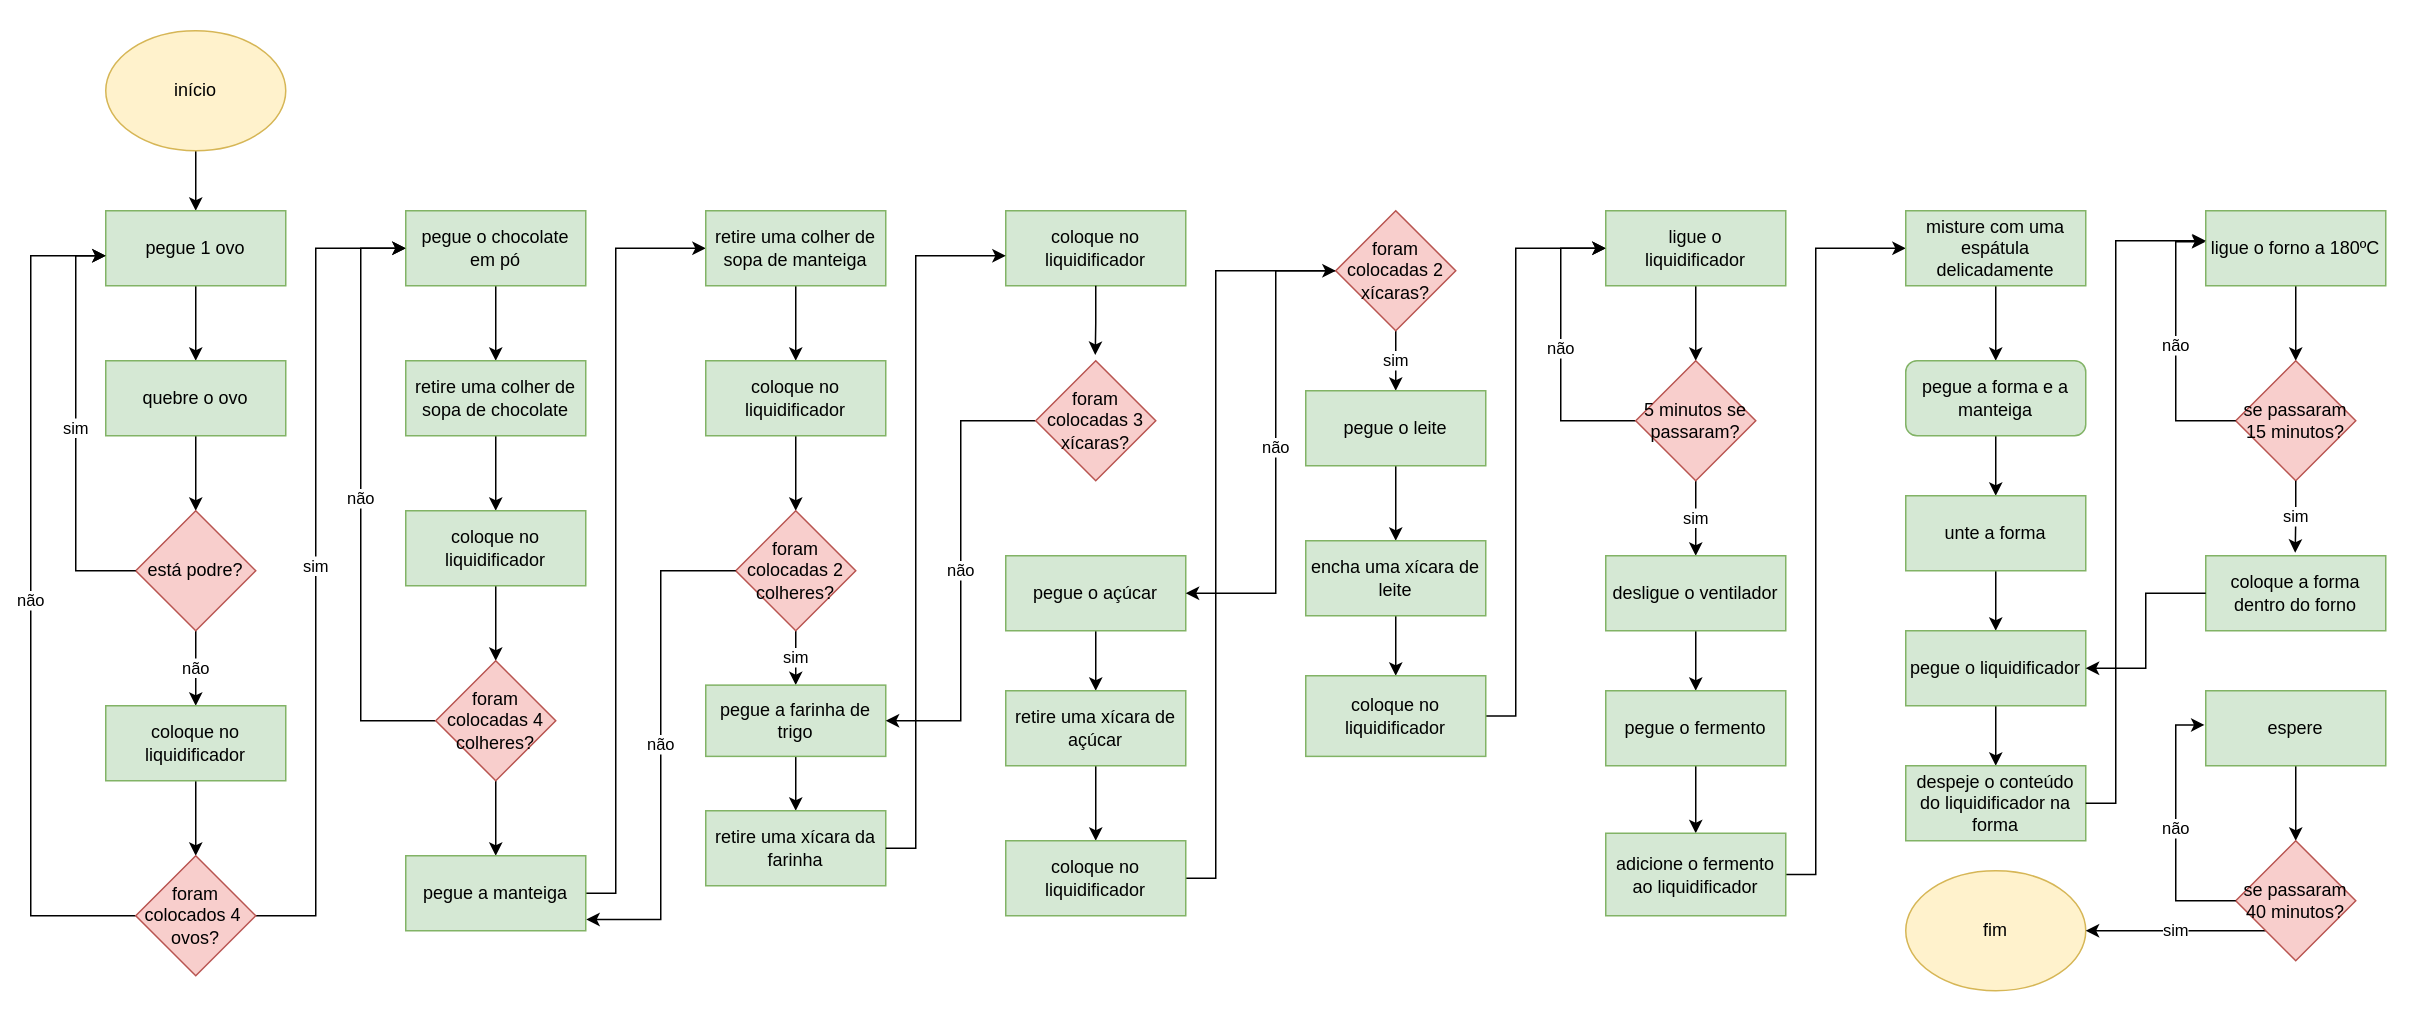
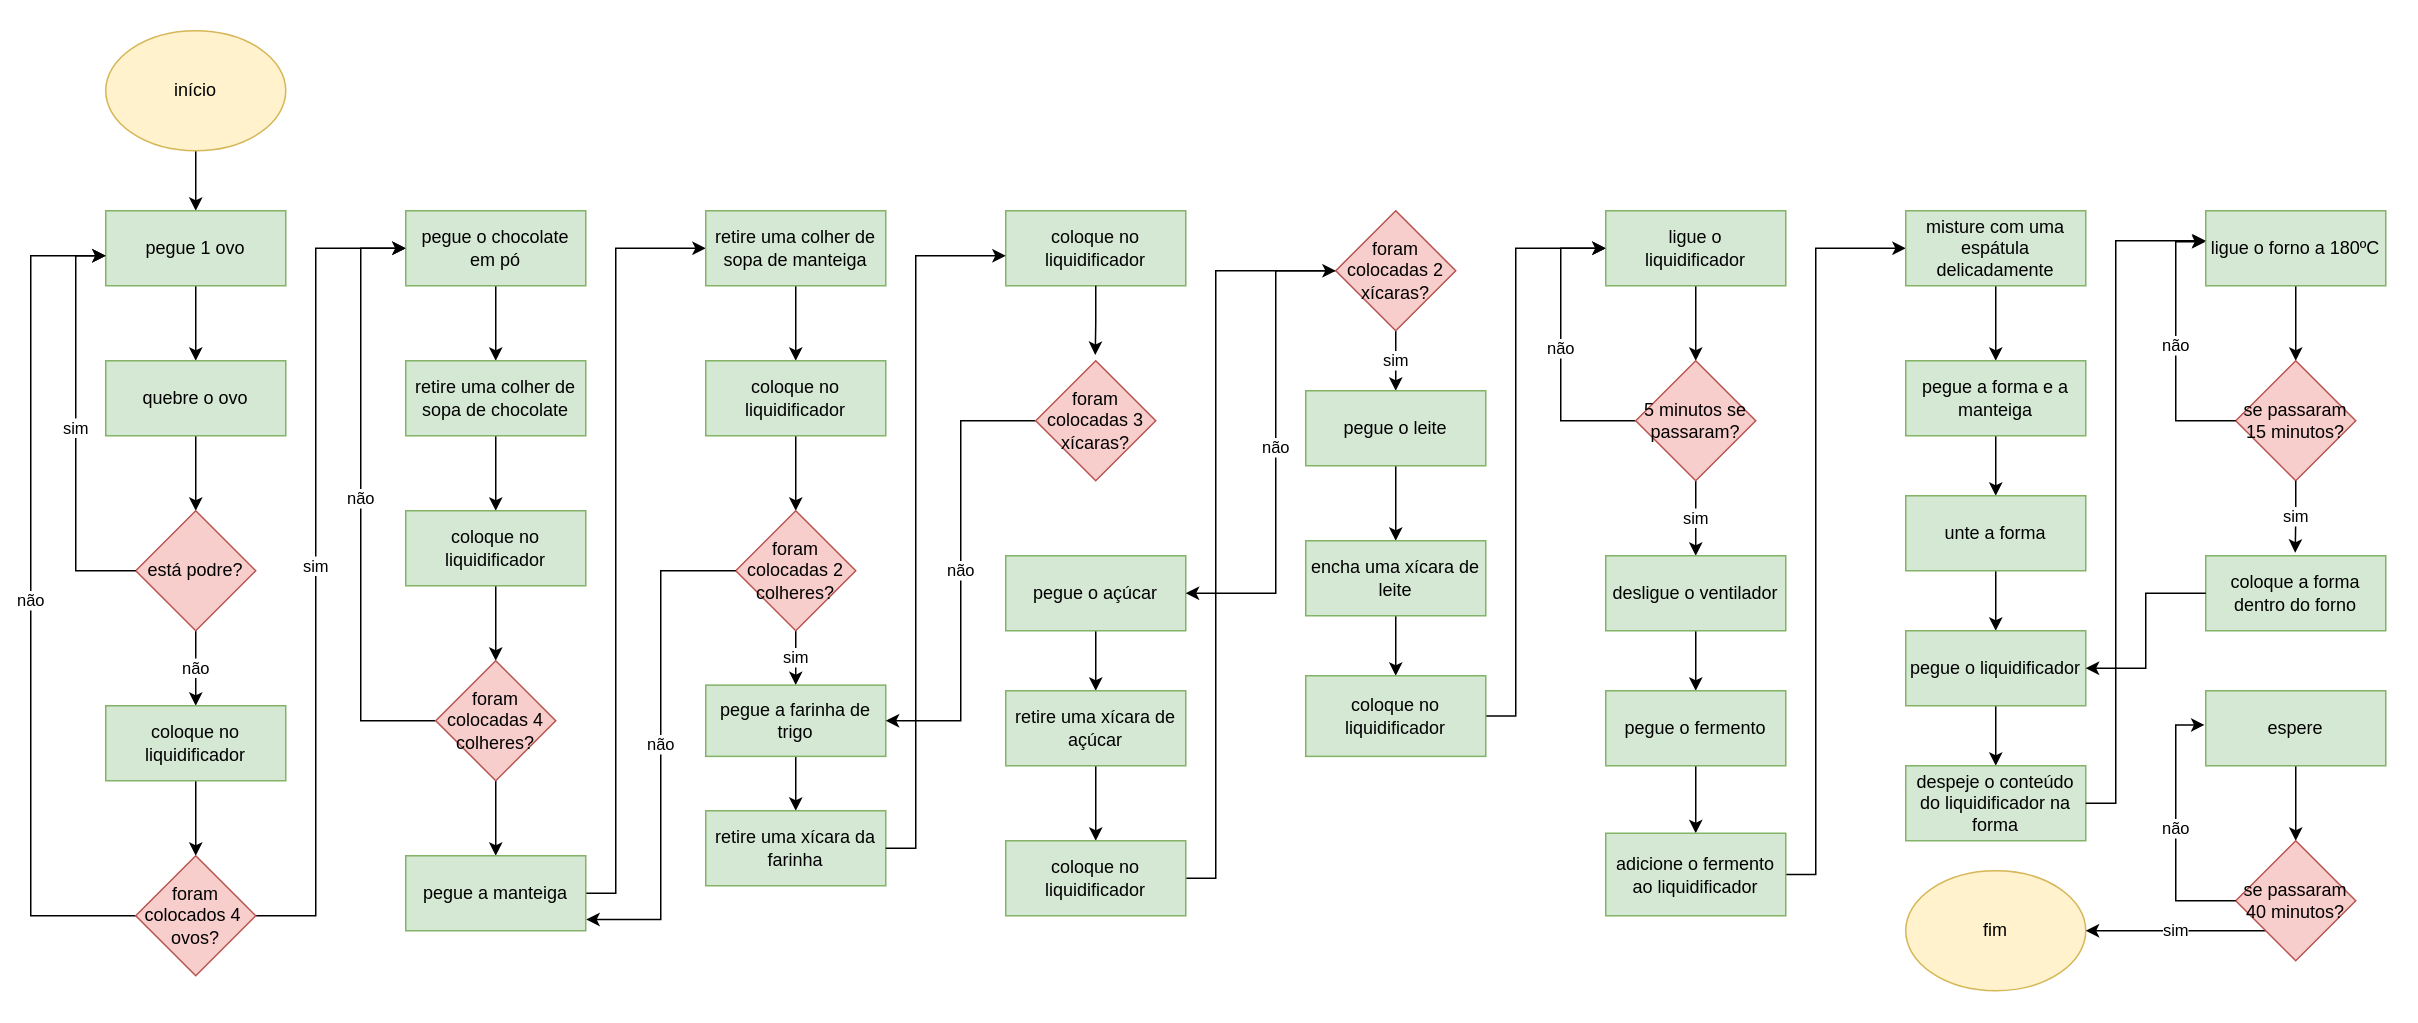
(1996, 398) -> (1996, 398)
